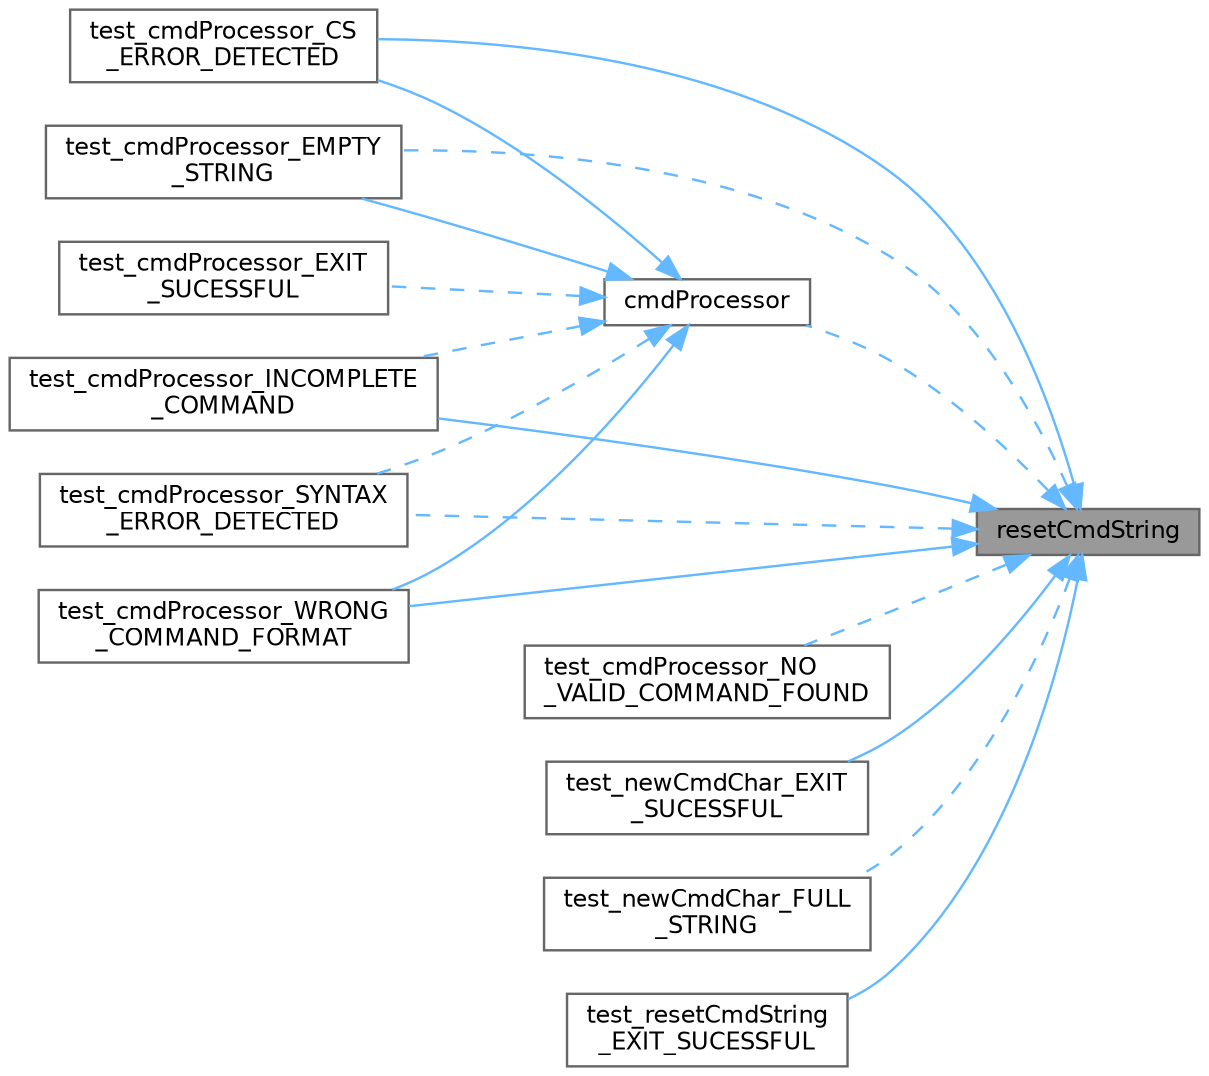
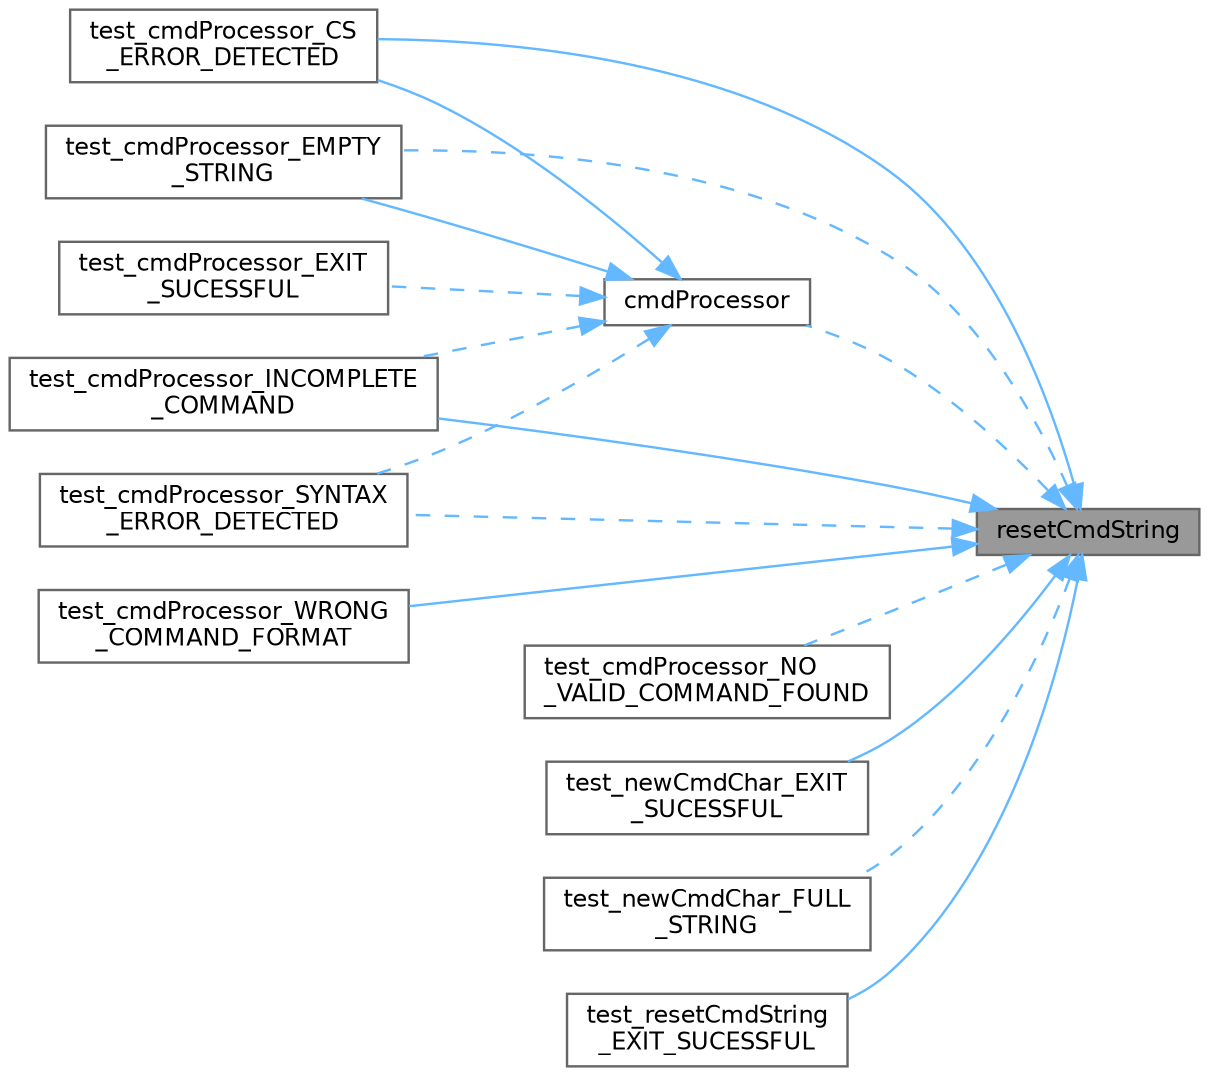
(548, 485) -> none
